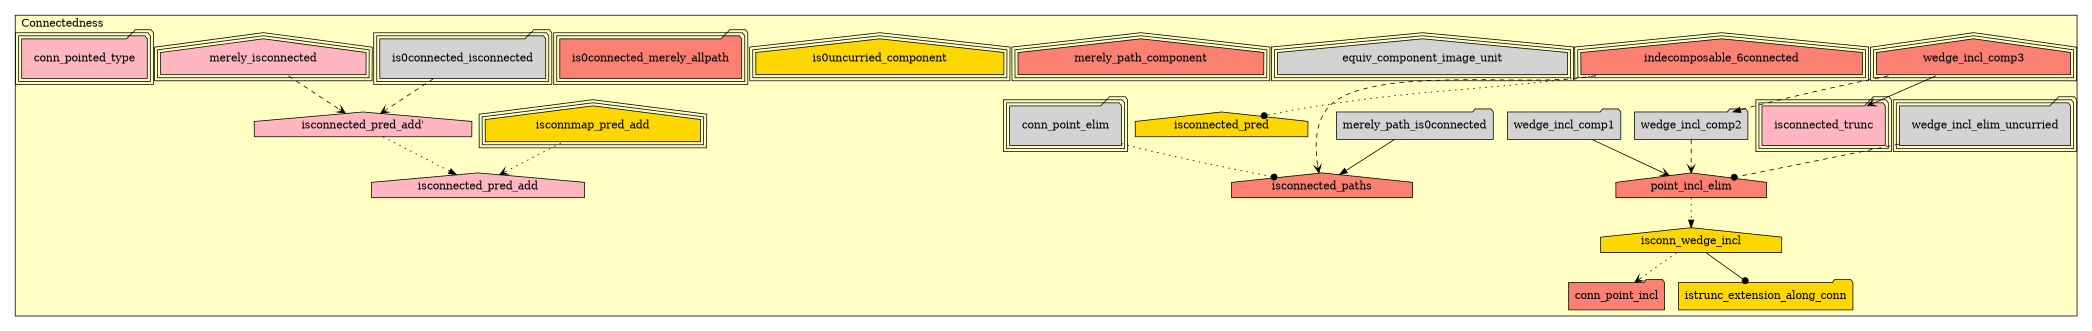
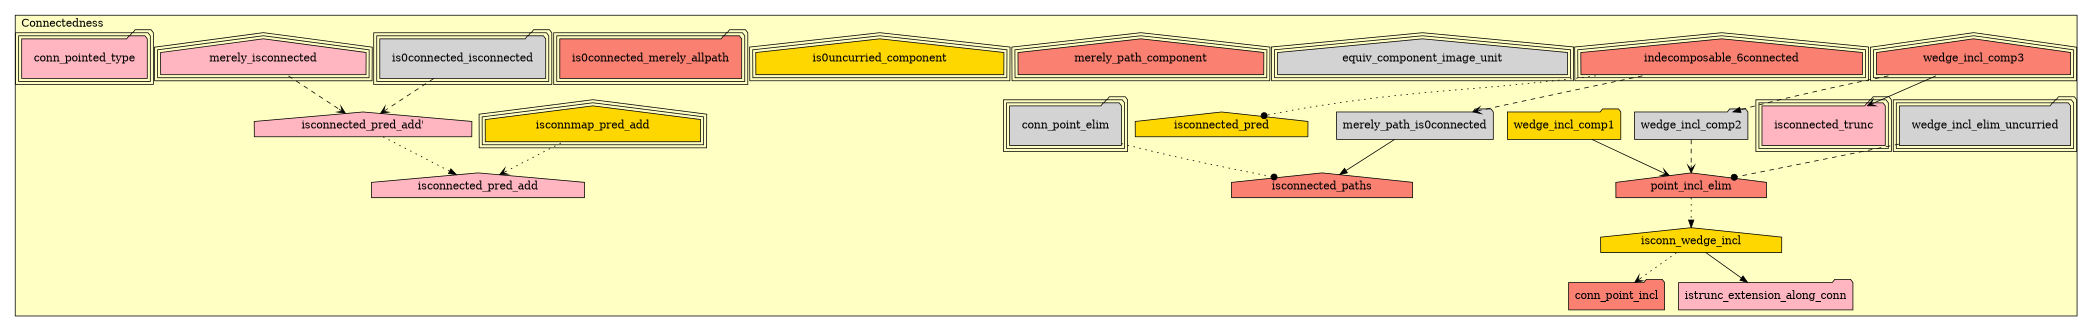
(1429, 81) -> (1561, 93)
(1564, 126) -> (1564, 126)
(1724, 266) -> (1724, 266)
(1766, 296) -> (1766, 296)
